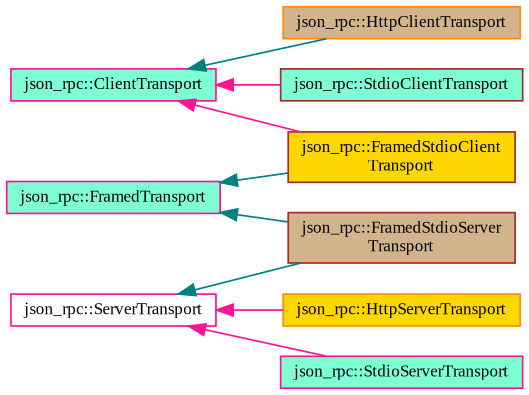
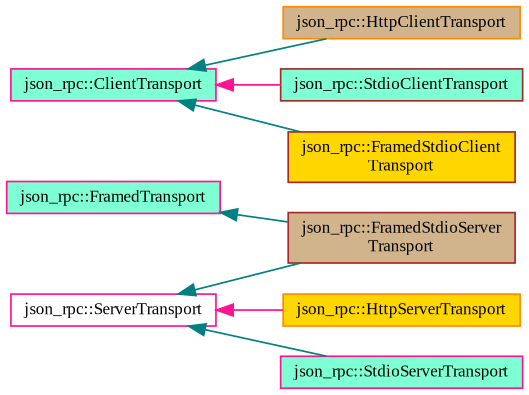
(248, 119) -> (248, 119)
(263, 177) -> none
(266, 343) -> (266, 343)
